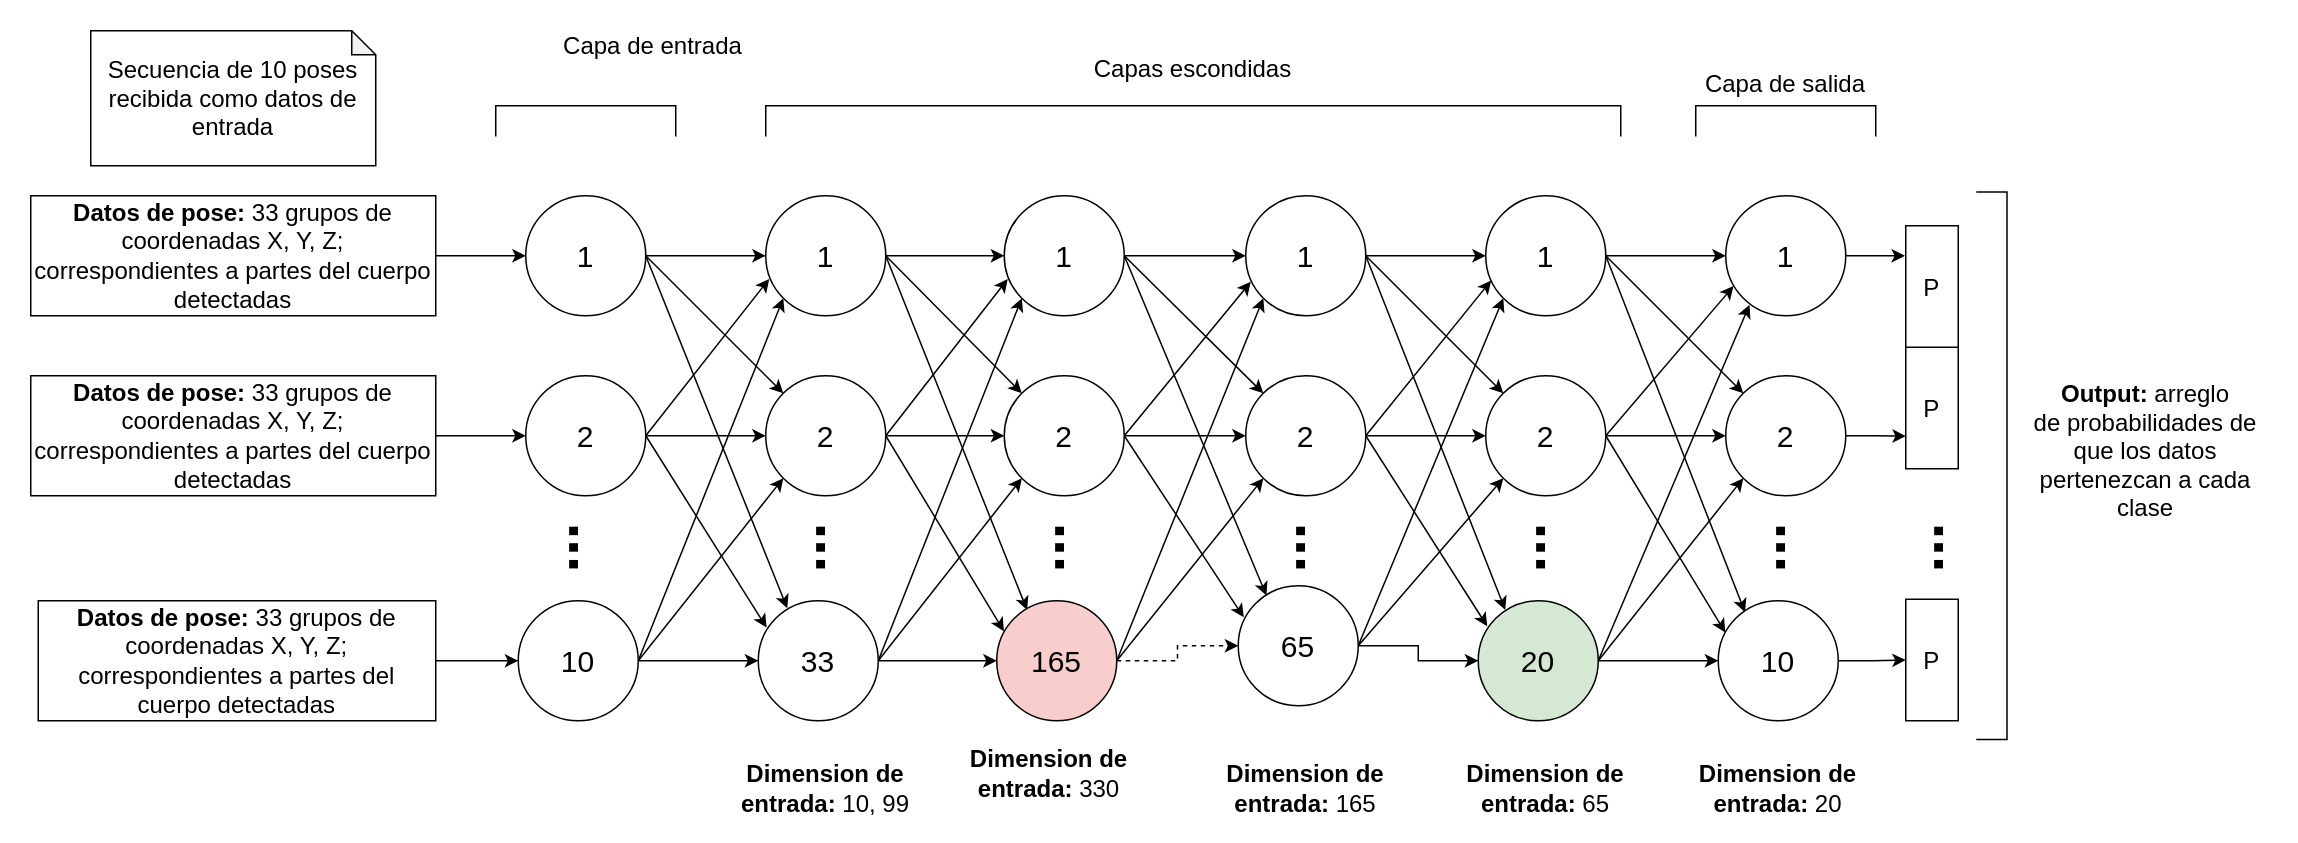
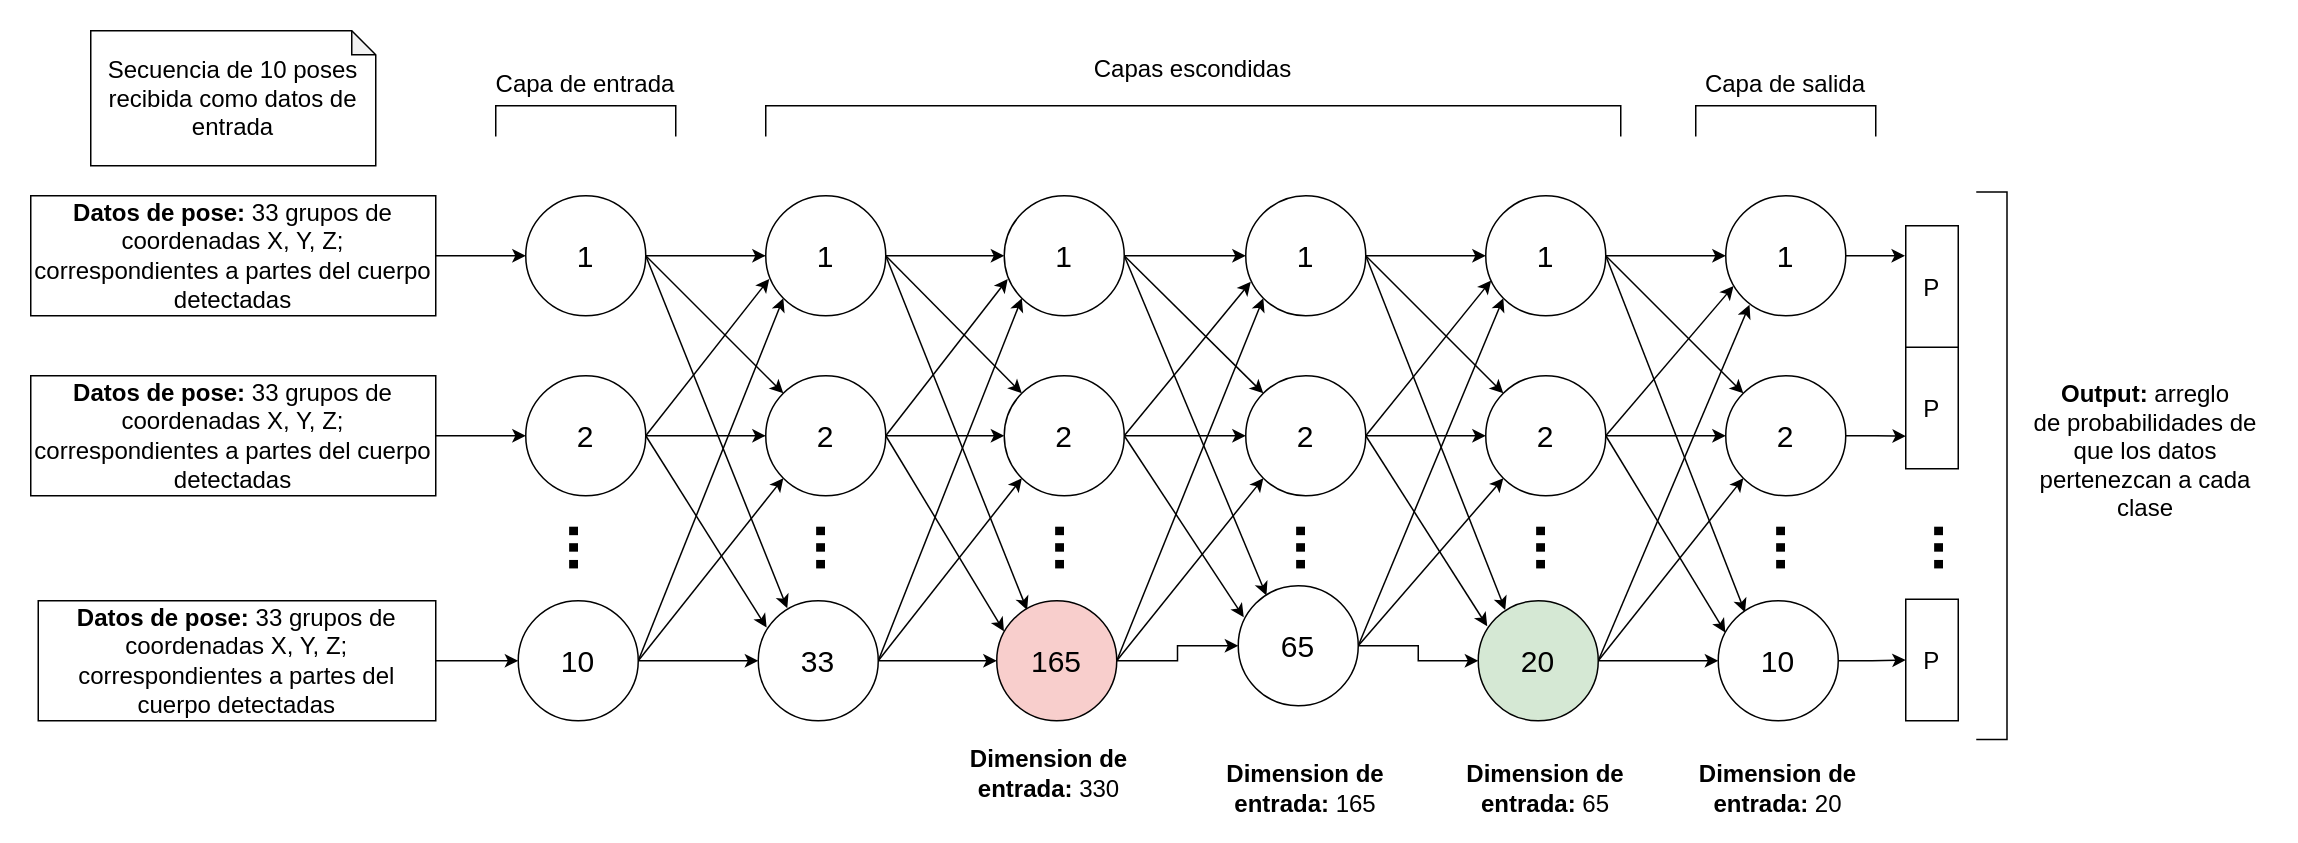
(653, 46) -> (586, 83)
(1178, 657) -> (1178, 657)
(826, 788) -> none
